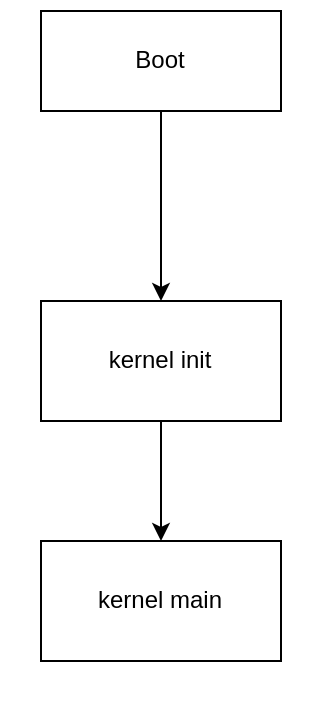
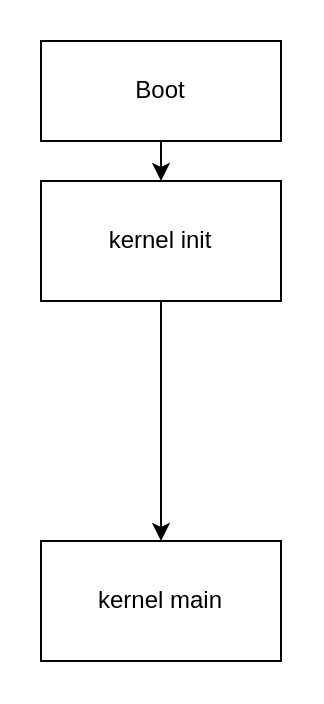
(161, 61) -> (161, 91)
(161, 361) -> (161, 241)
